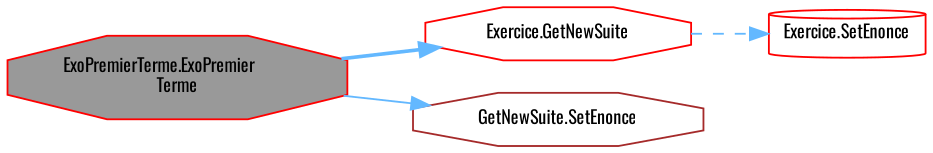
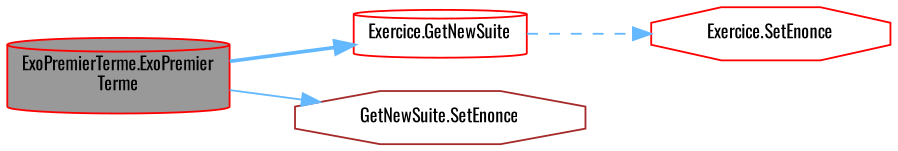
(558, 34) -> (440, 34)
(847, 34) -> (771, 34)
(177, 78) -> (118, 76)
